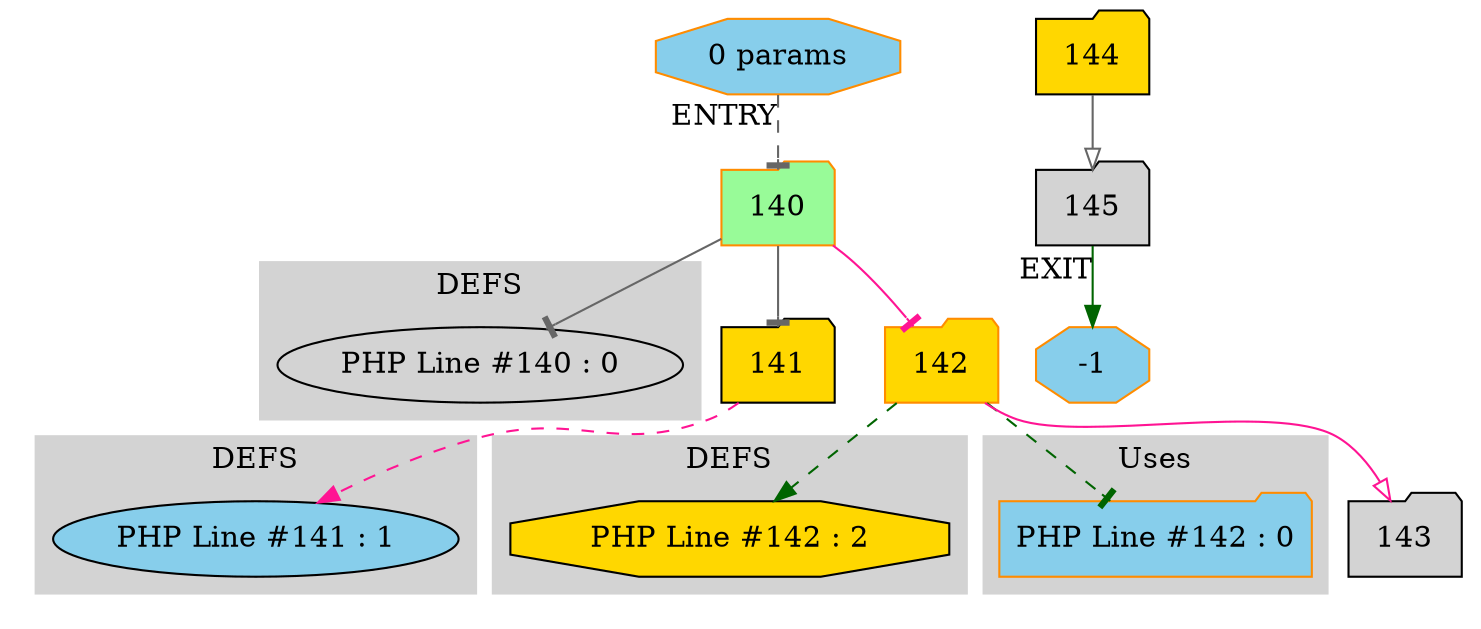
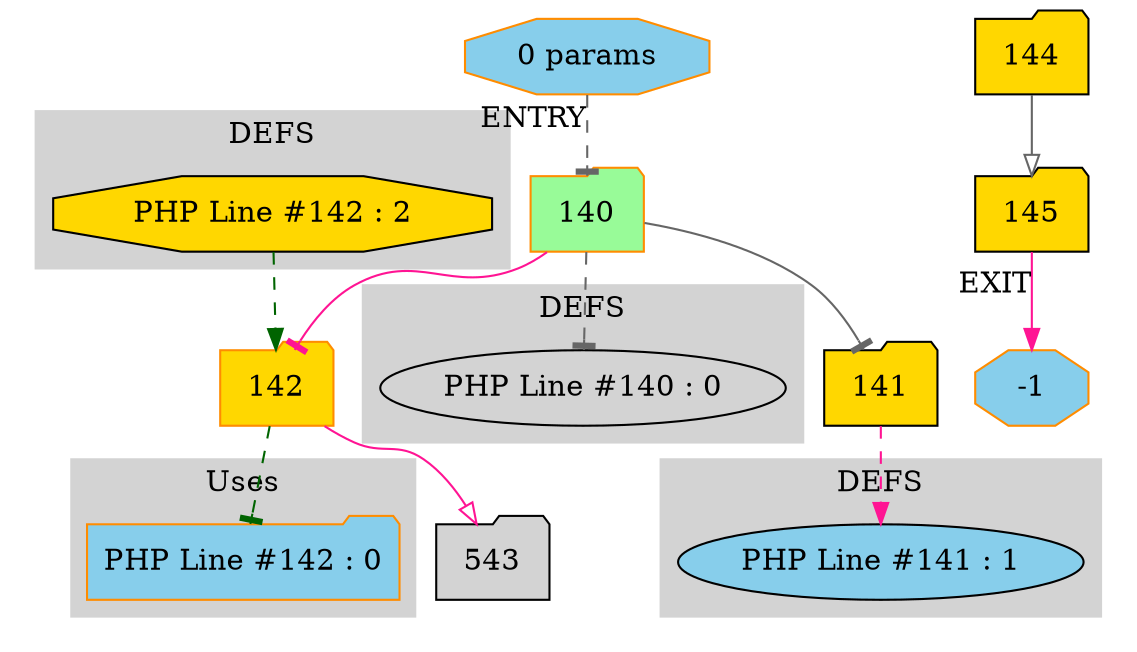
(1093, 208) -> (1032, 214)
(1093, 276) -> (1032, 290)
(638, 281) -> (585, 298)
(839, 449) -> (274, 290)
(1405, 539) -> (493, 562)
